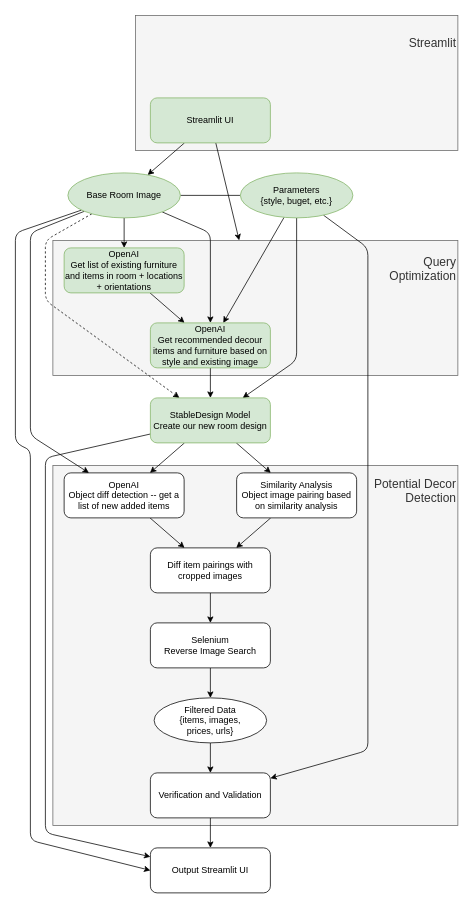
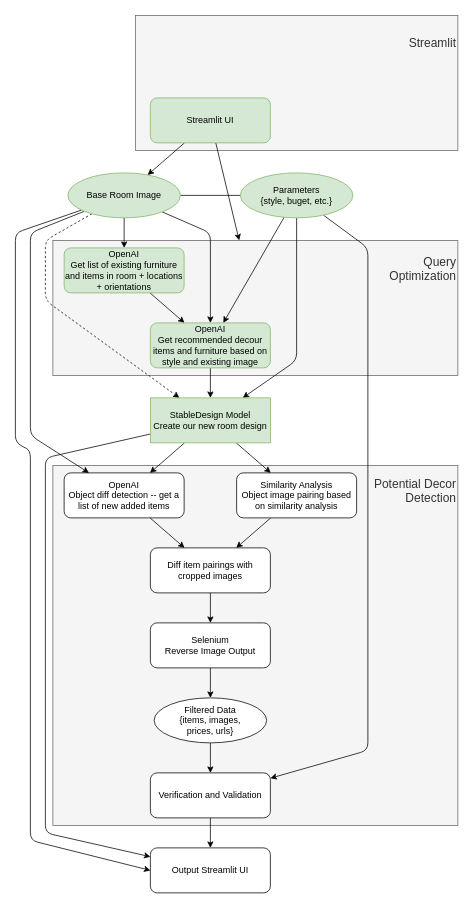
(210, 420) -> (210, 420)
(210, 645) -> (210, 645)
